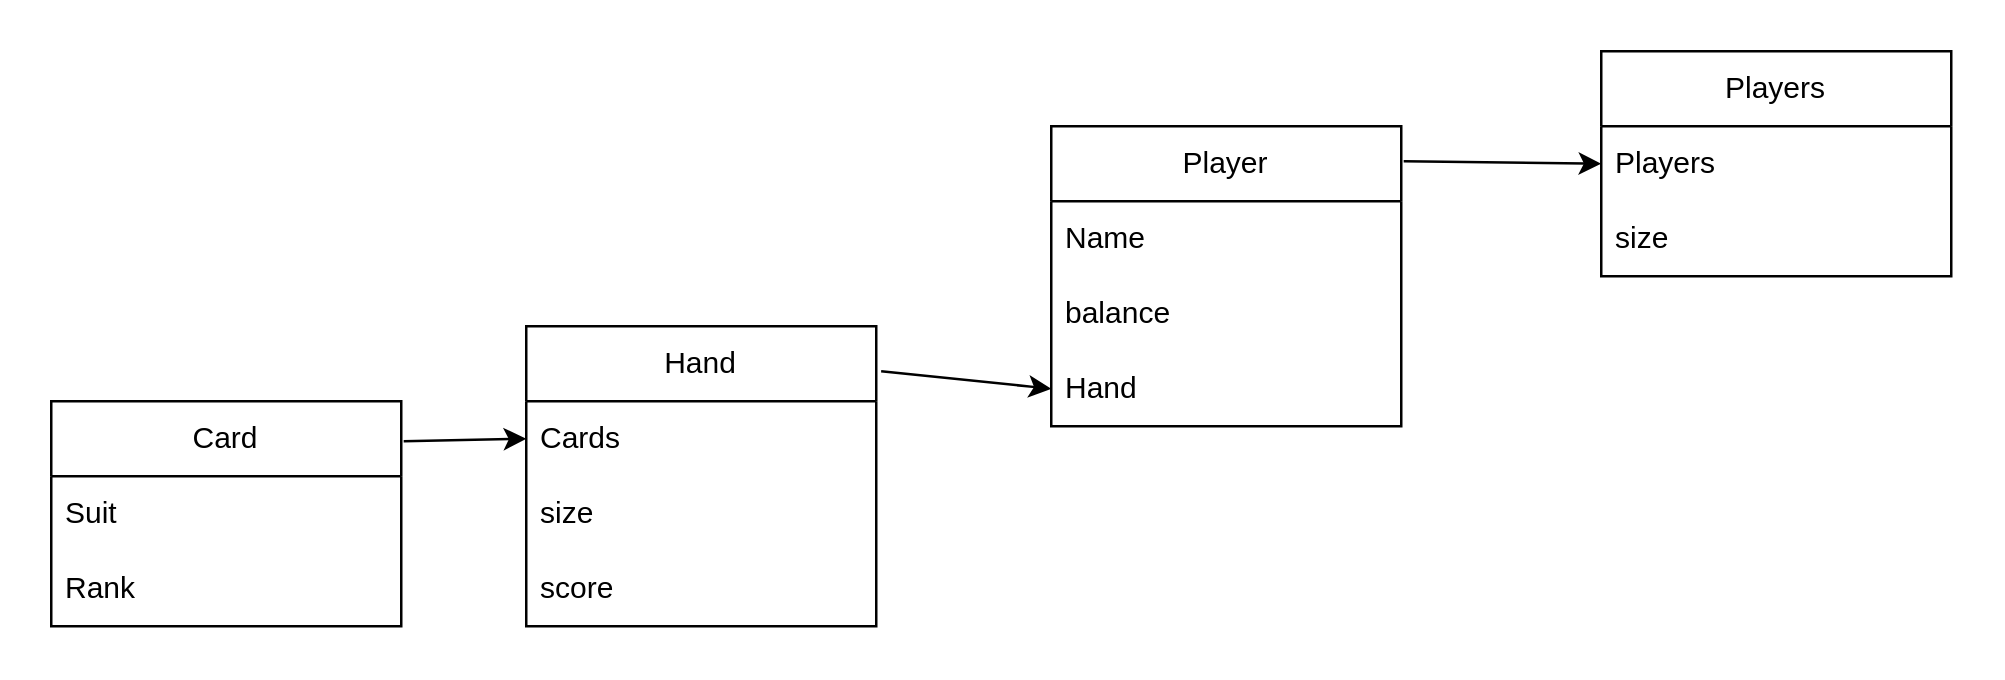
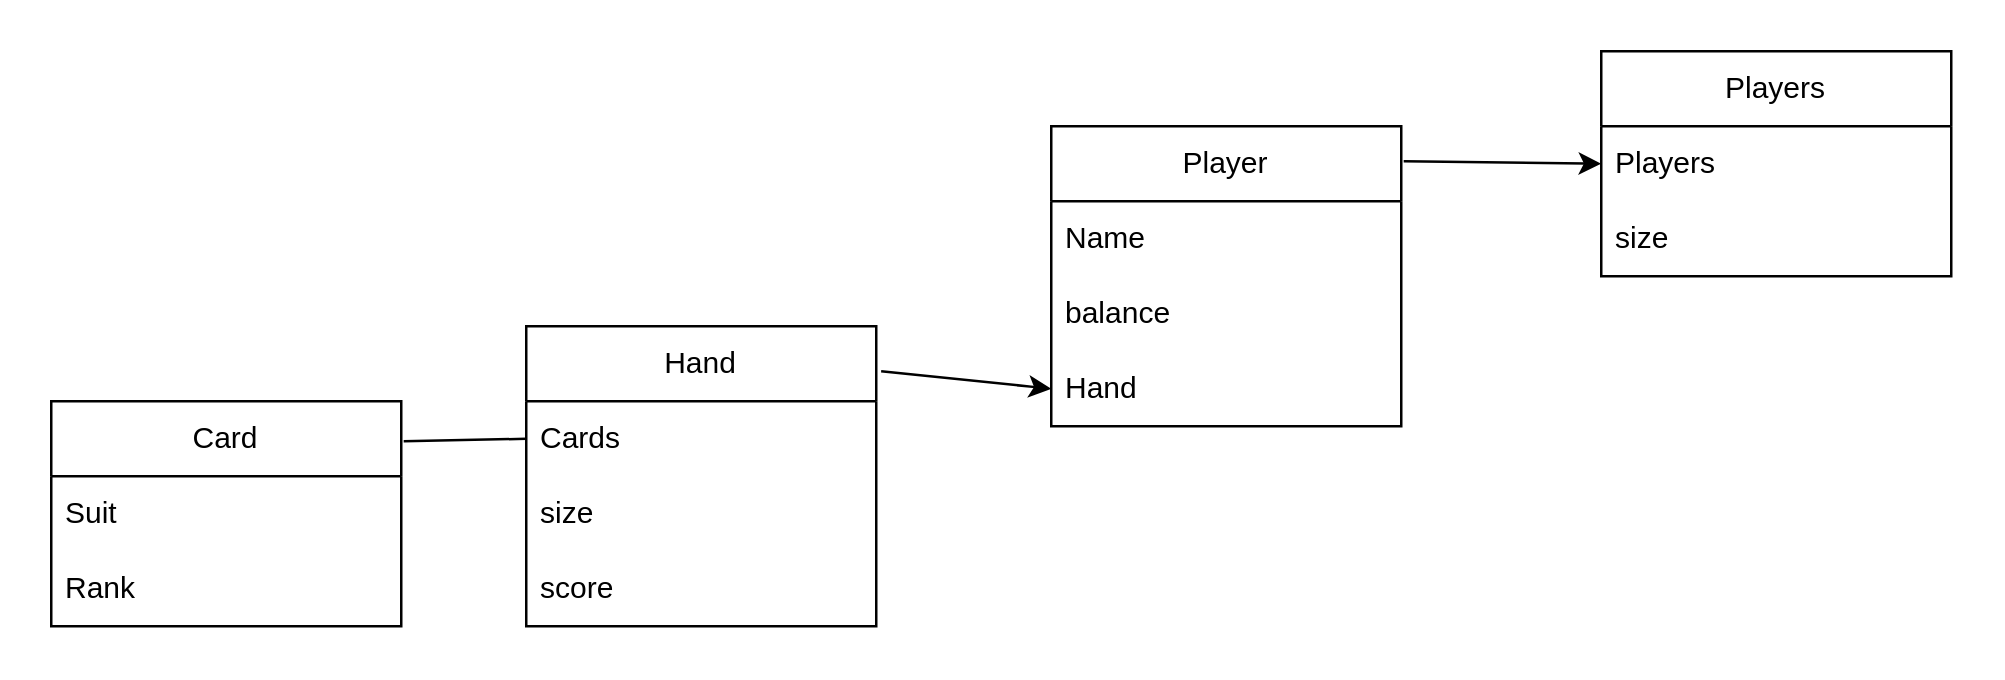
(508, 439) -> (514, 439)
